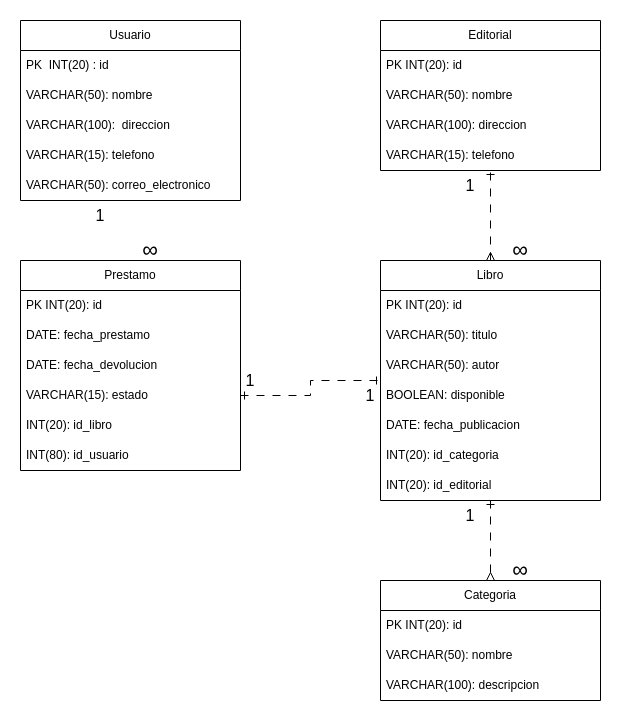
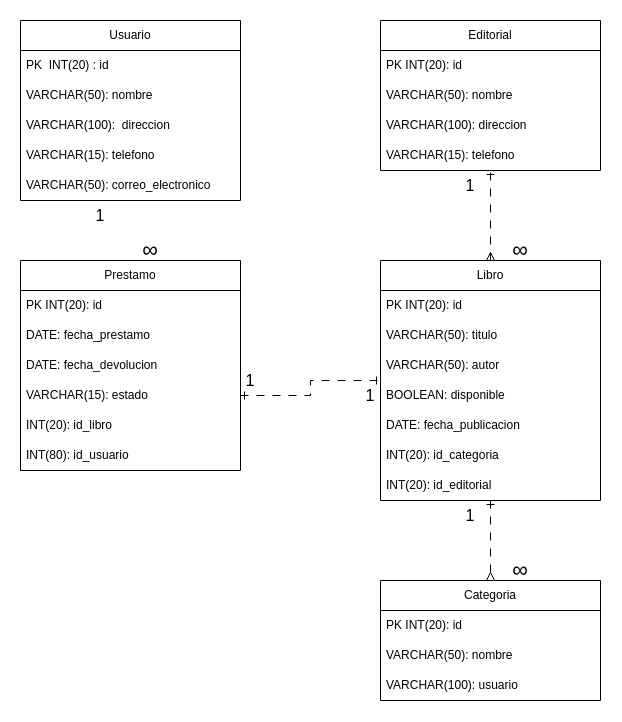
(464, 686) -> (452, 686)
